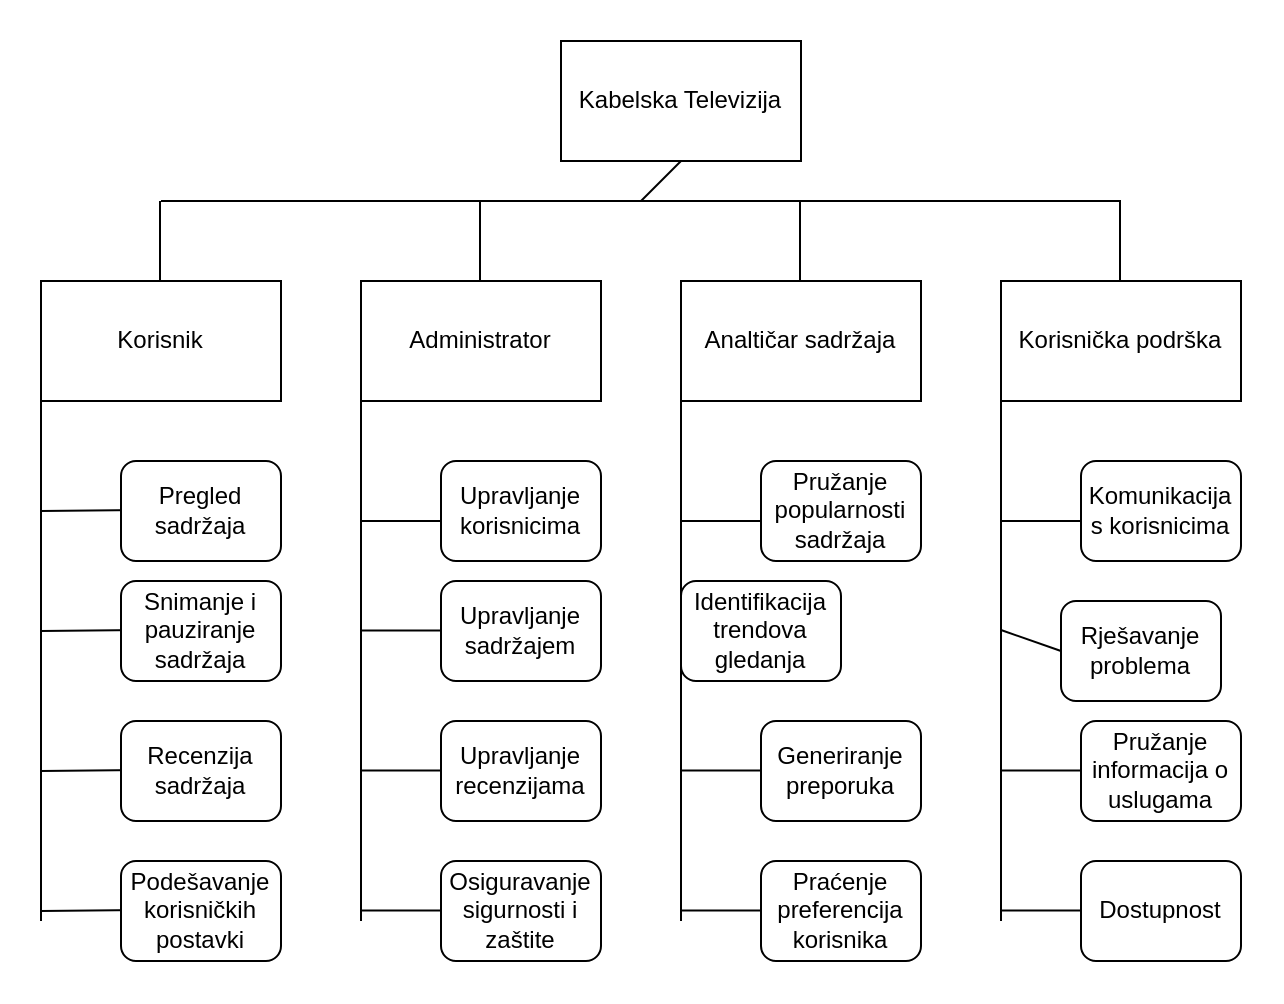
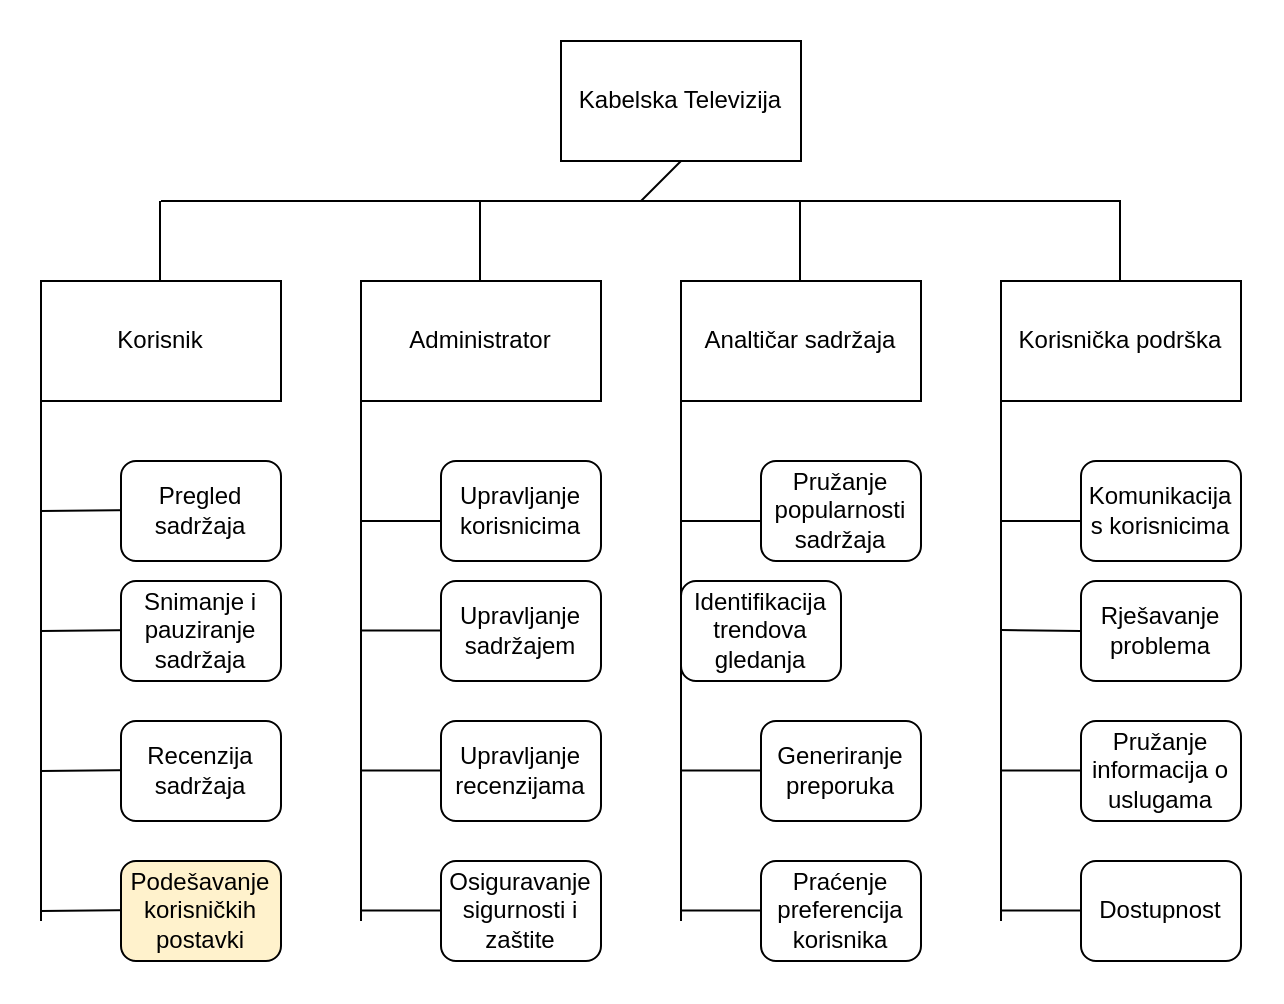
(1141, 651) -> (1161, 631)
(201, 911) -> (201, 911)
